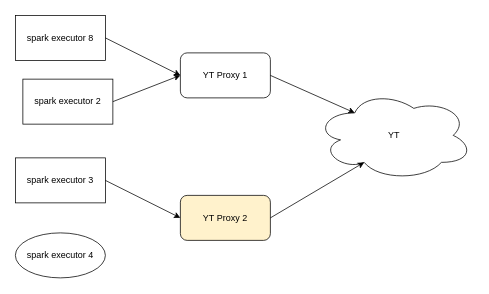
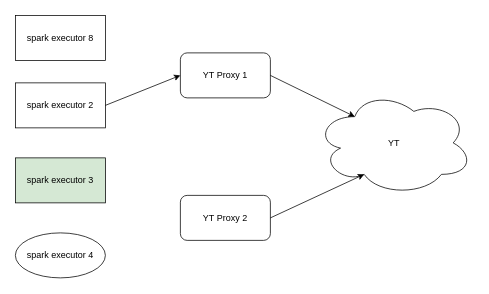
(140, 55) -> none
(68, 102) -> (60, 105)
(394, 135) -> (394, 143)
(60, 180) -> (60, 180)
(140, 198) -> none
(225, 218) -> (225, 218)
